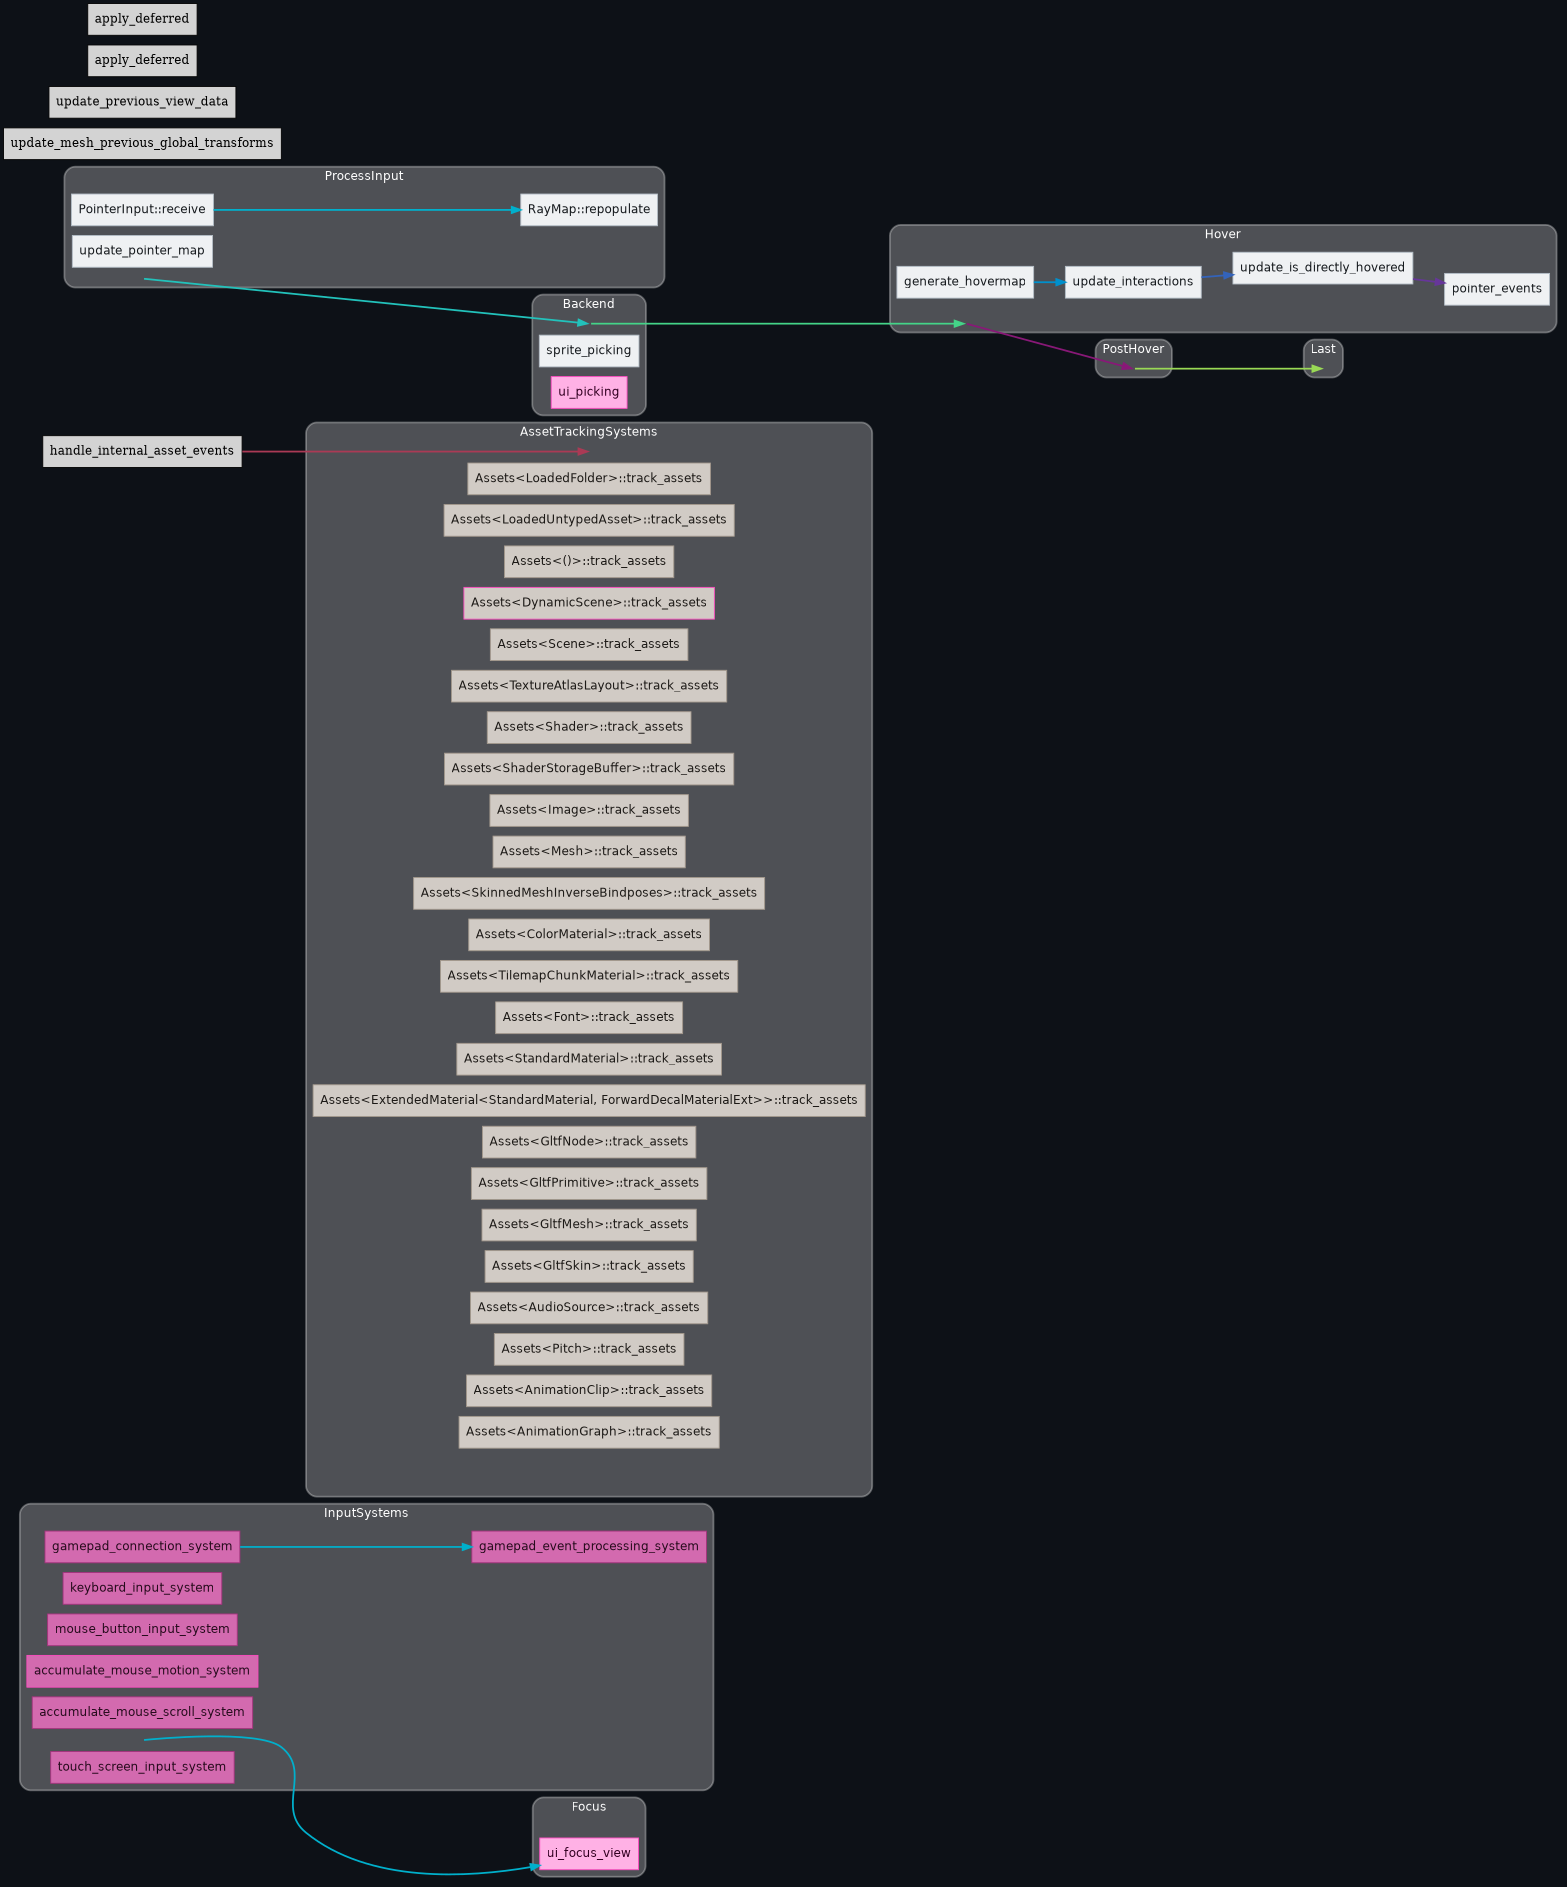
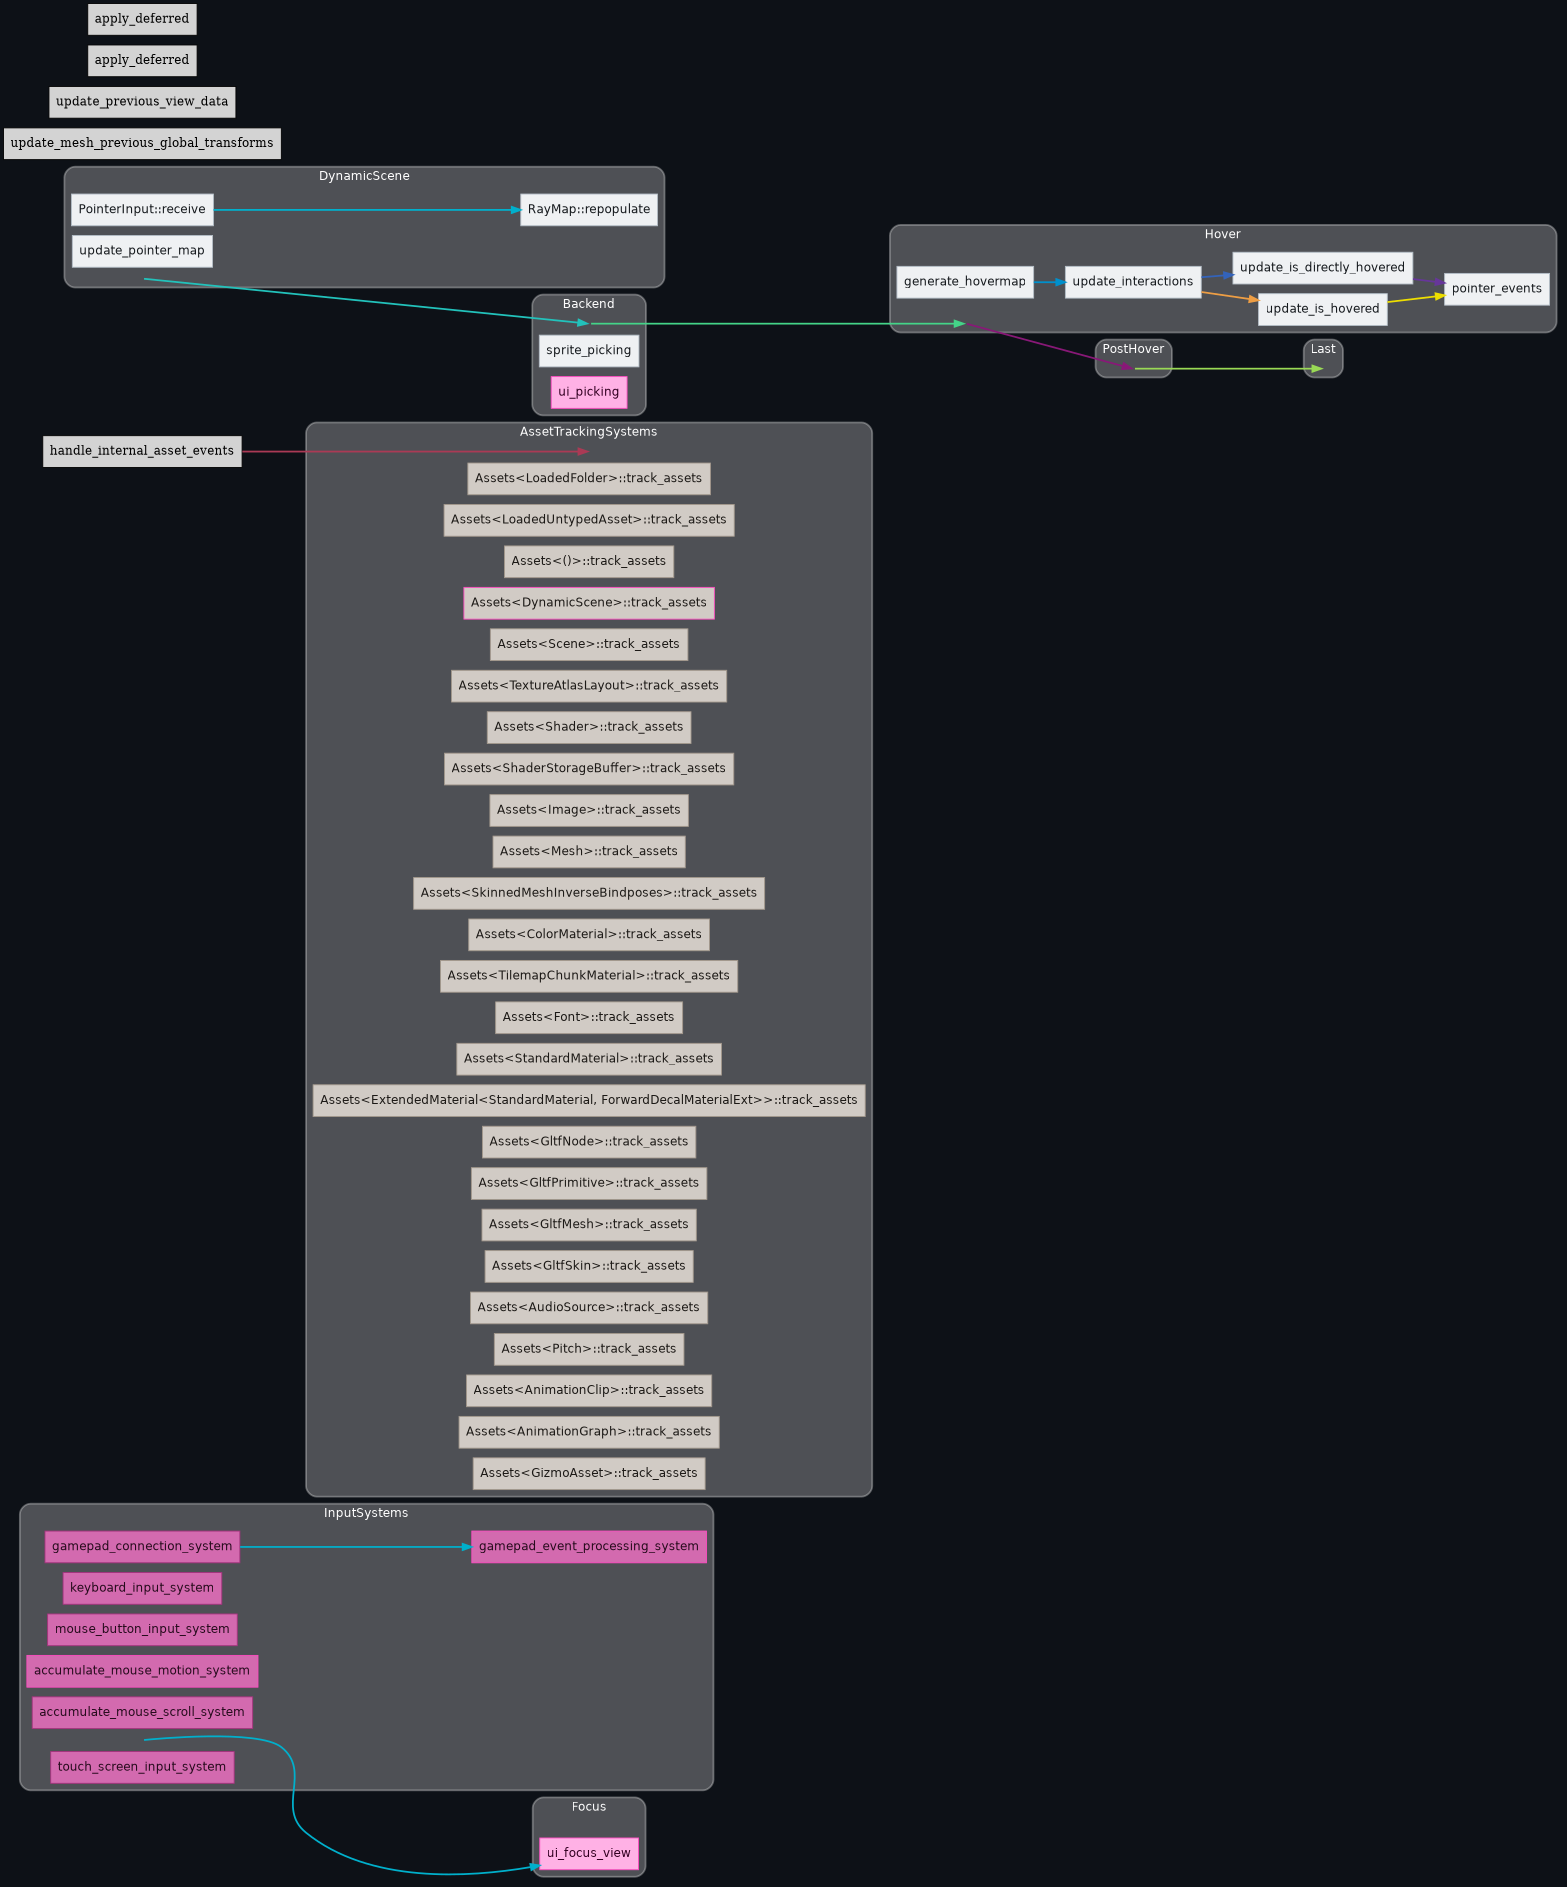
(364, 177) -> (364, 177)
none -> (1323, 310)
none -> (589, 1474)
(589, 1547) -> (589, 1547)
